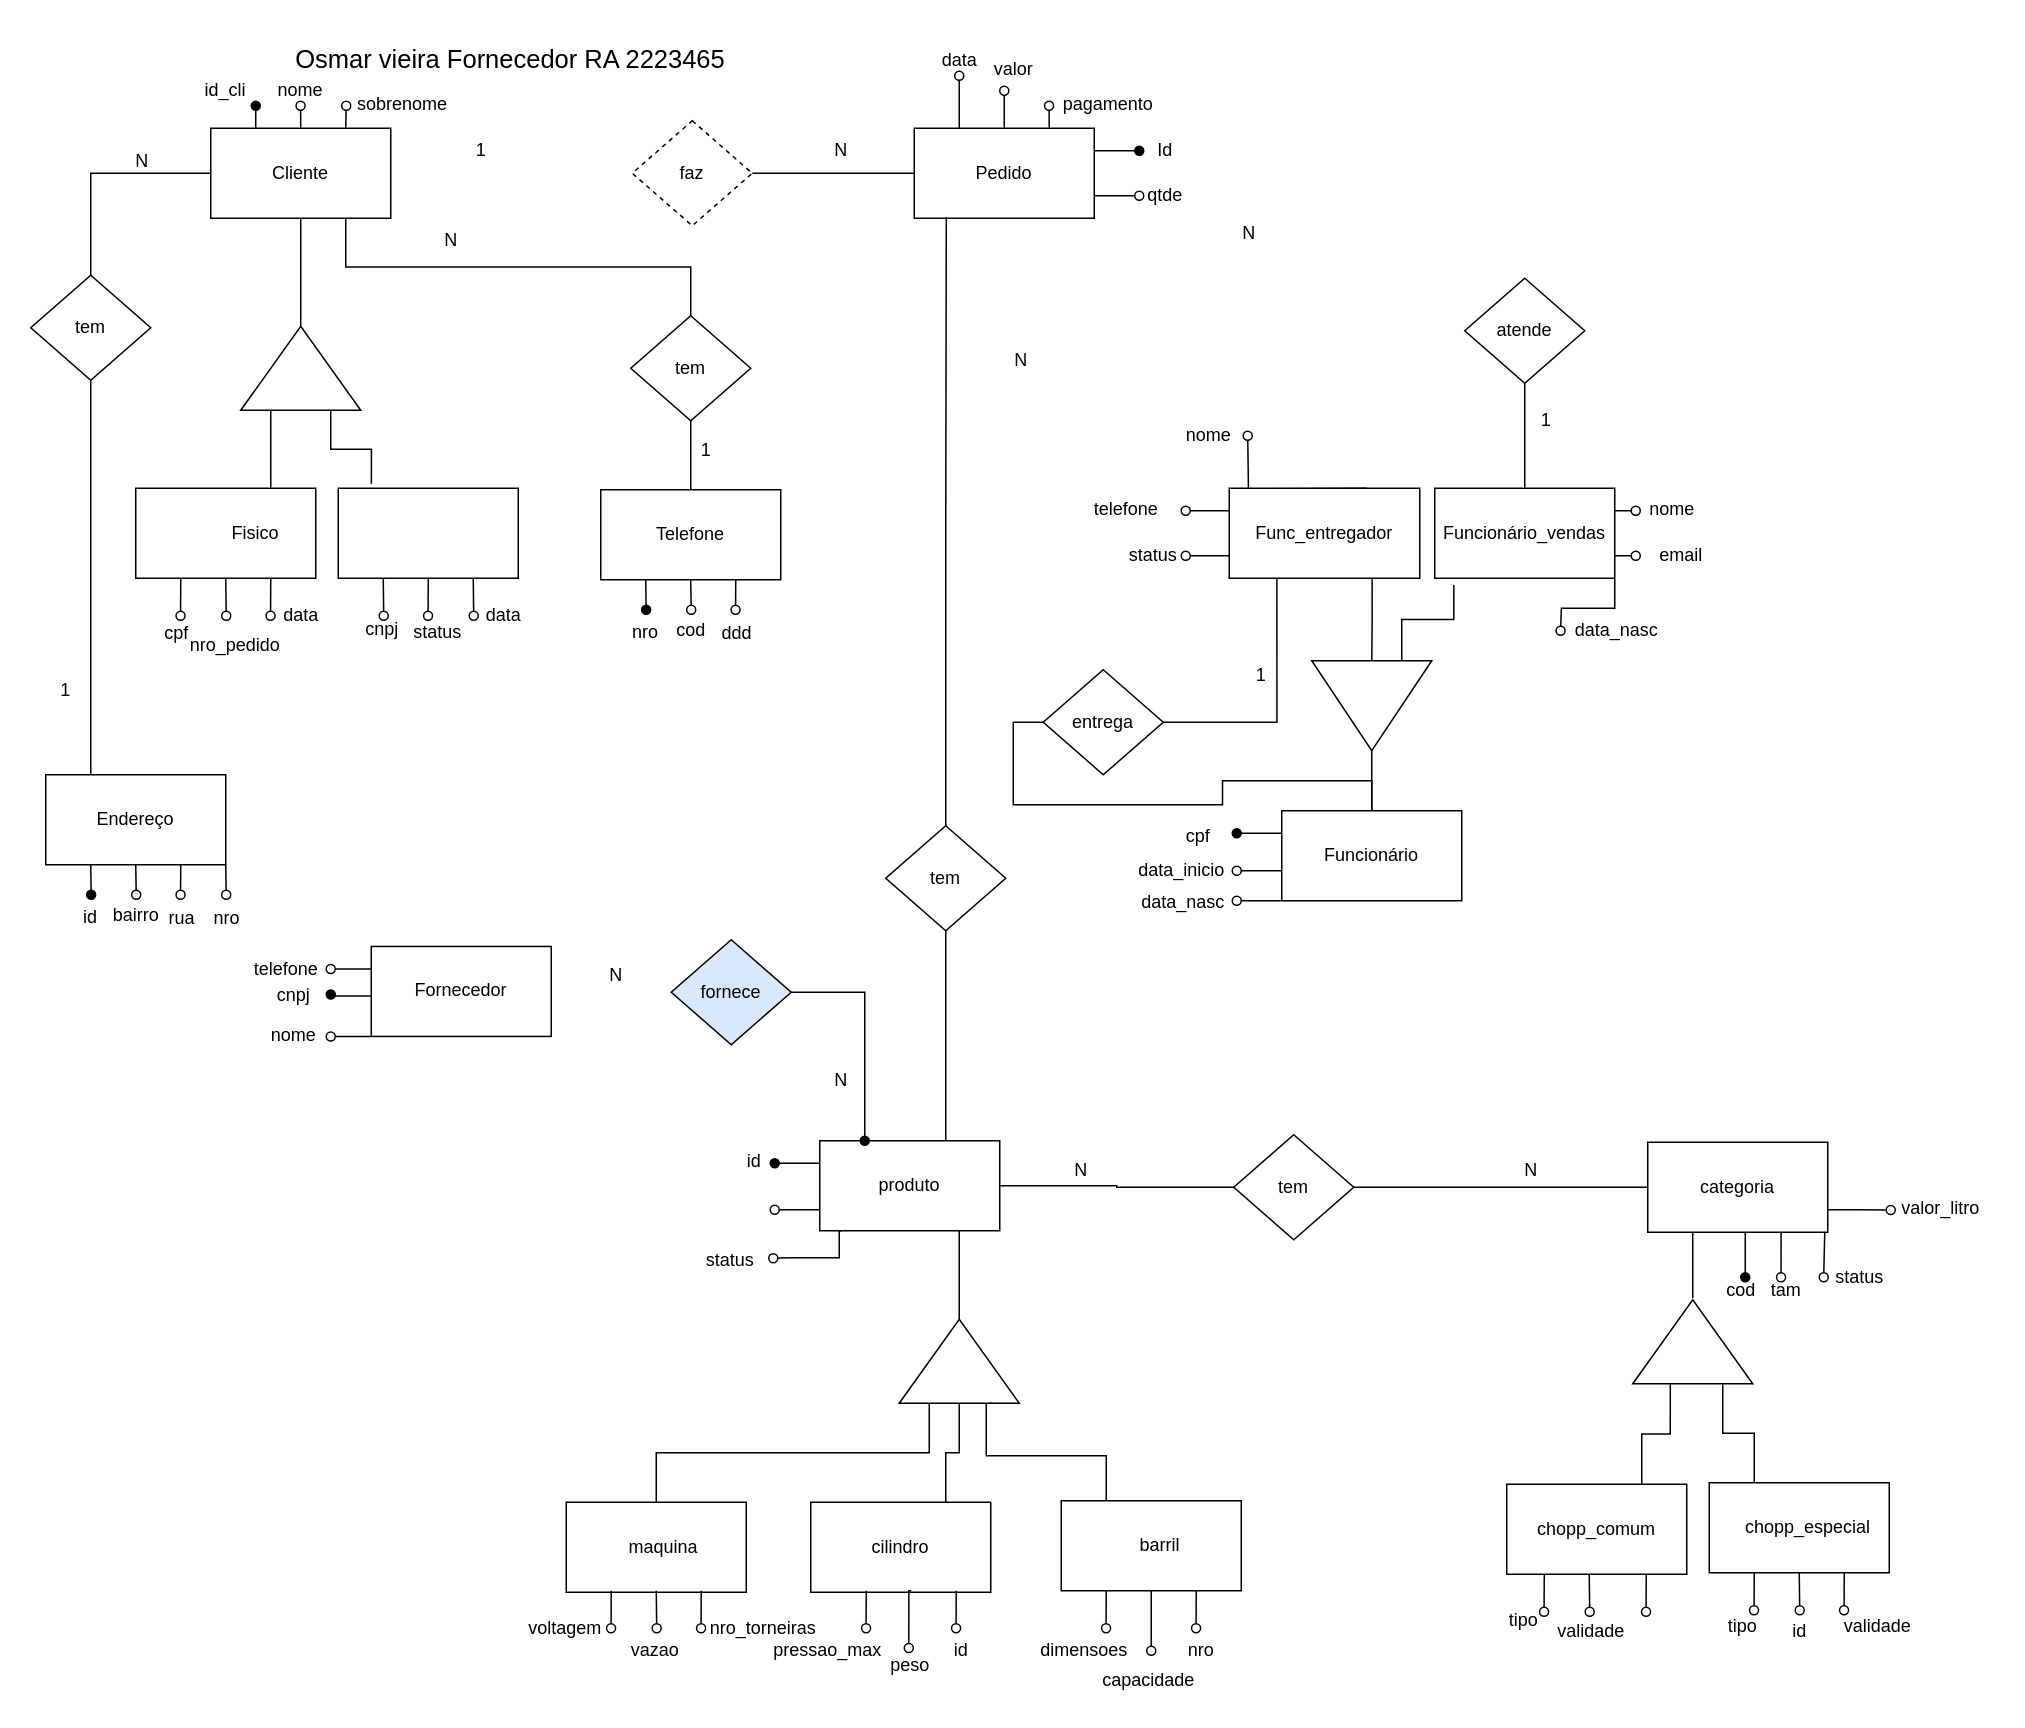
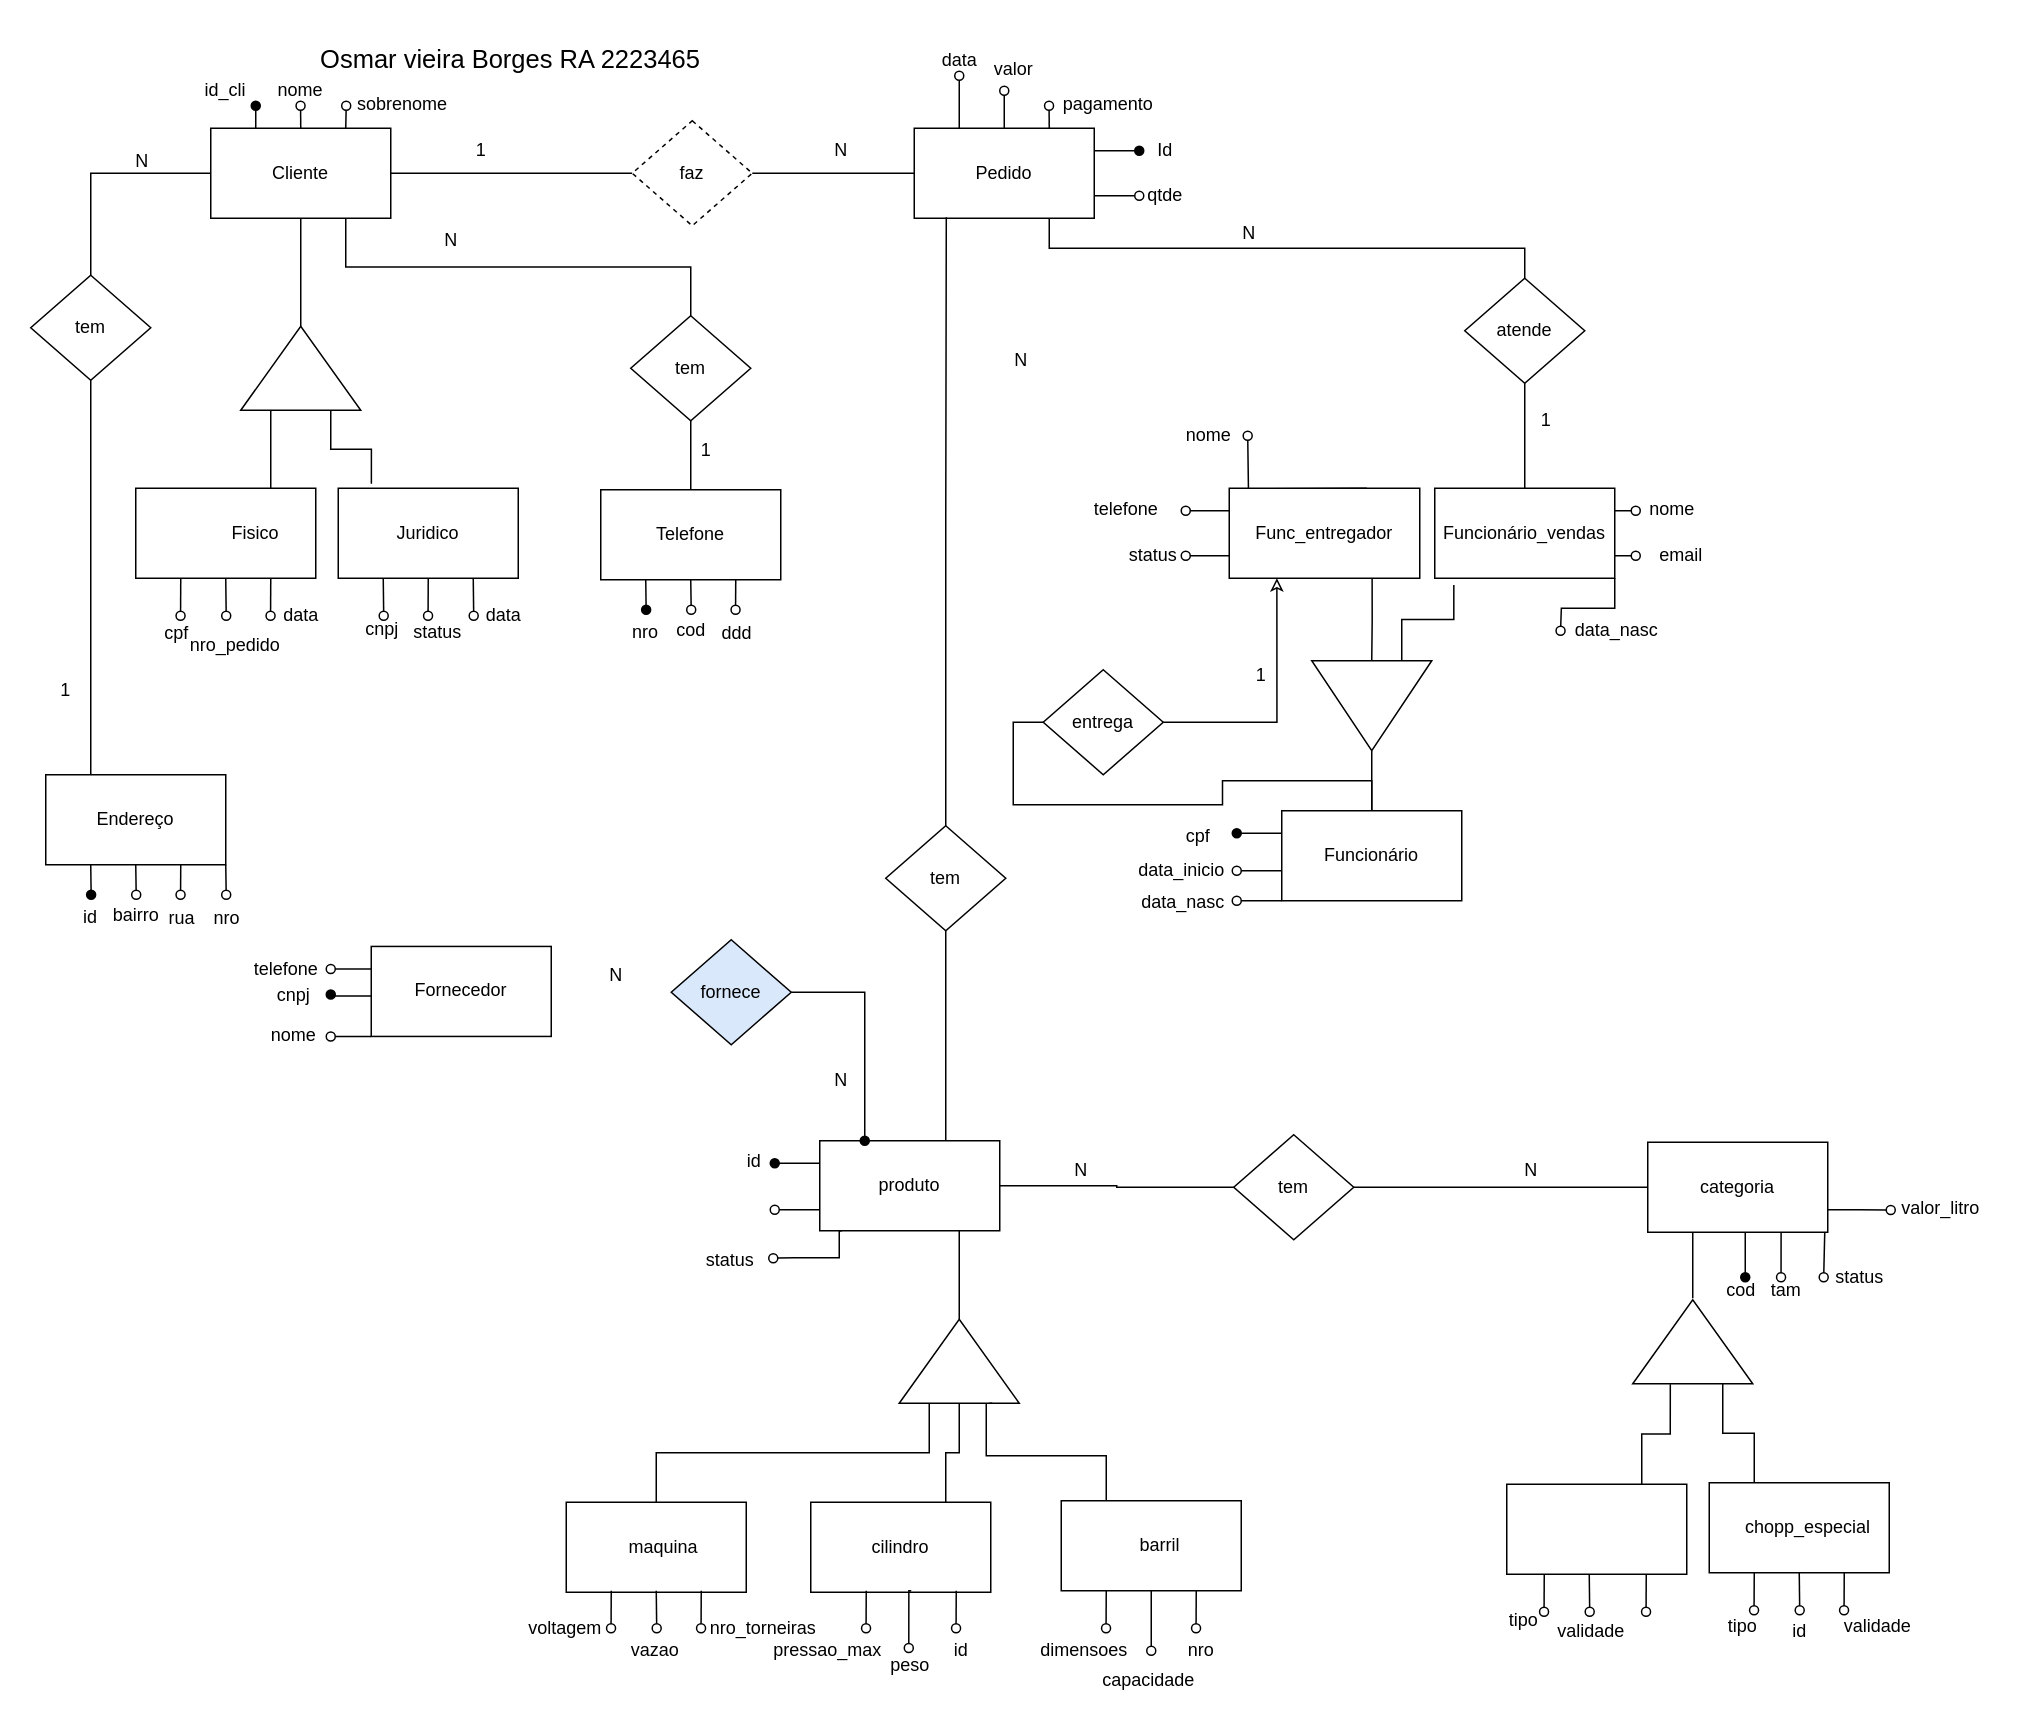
(511, 61) -> (511, 61)
none -> (511, 173)
none -> (1288, 248)
none -> (428, 533)
(1277, 585) -> (1277, 590)
(1597, 1529) -> none
